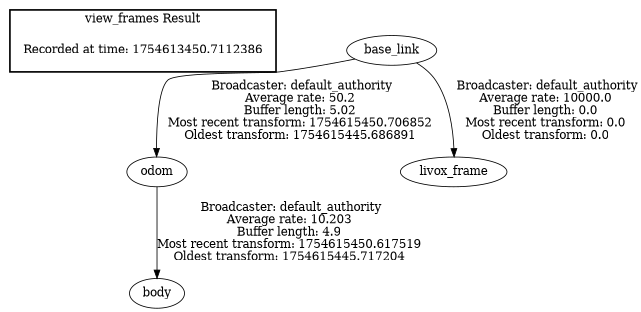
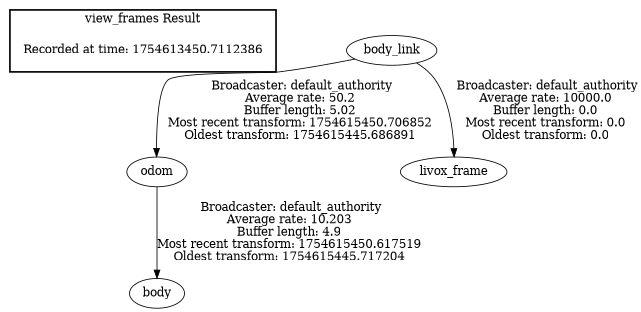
(392, 50) -> (392, 50)
